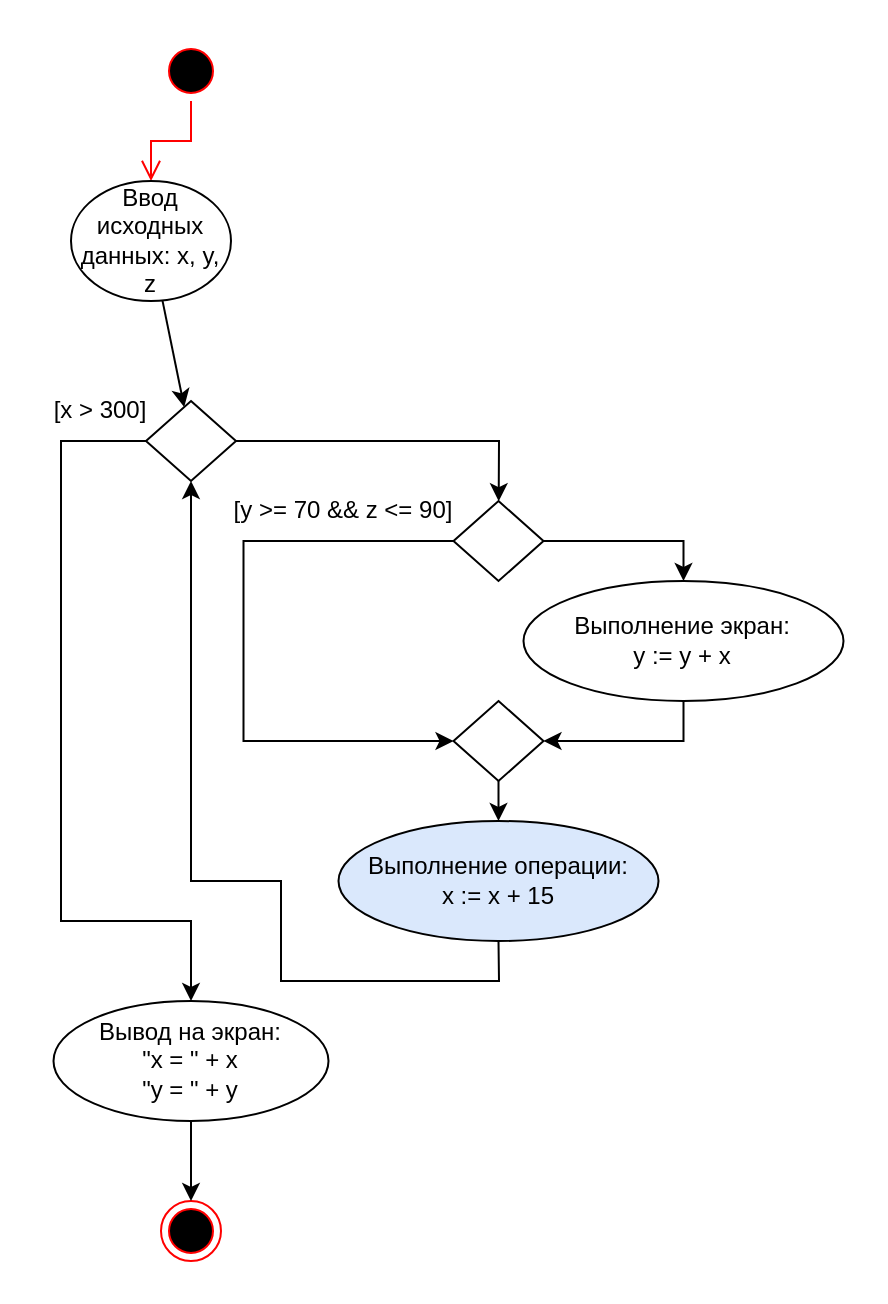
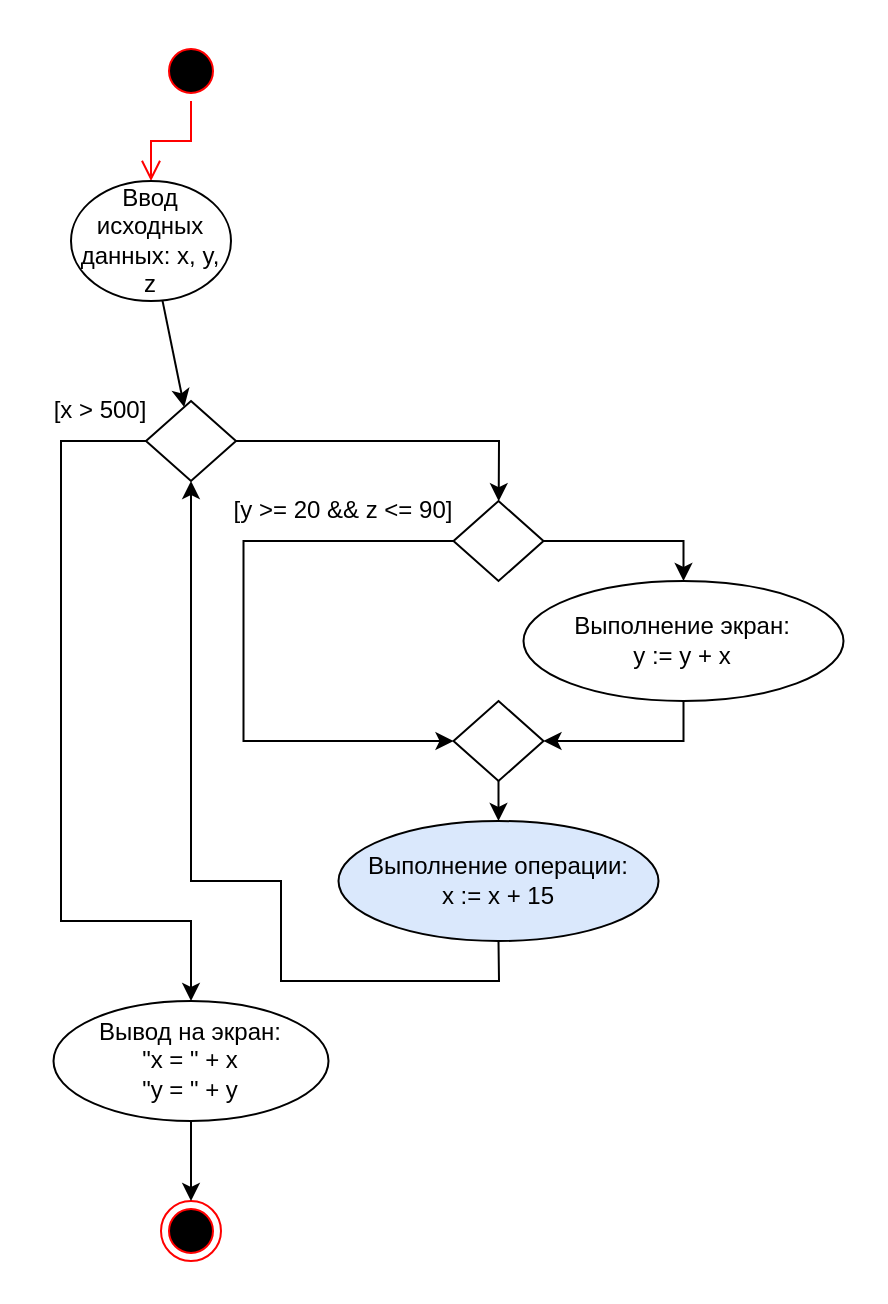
(101, 411) -> (101, 411)
(344, 511) -> (344, 511)
